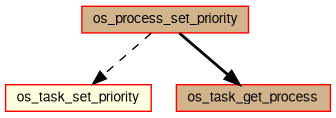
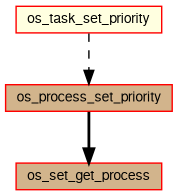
(127, 54) -> (89, 52)
(253, 98) -> (89, 176)
